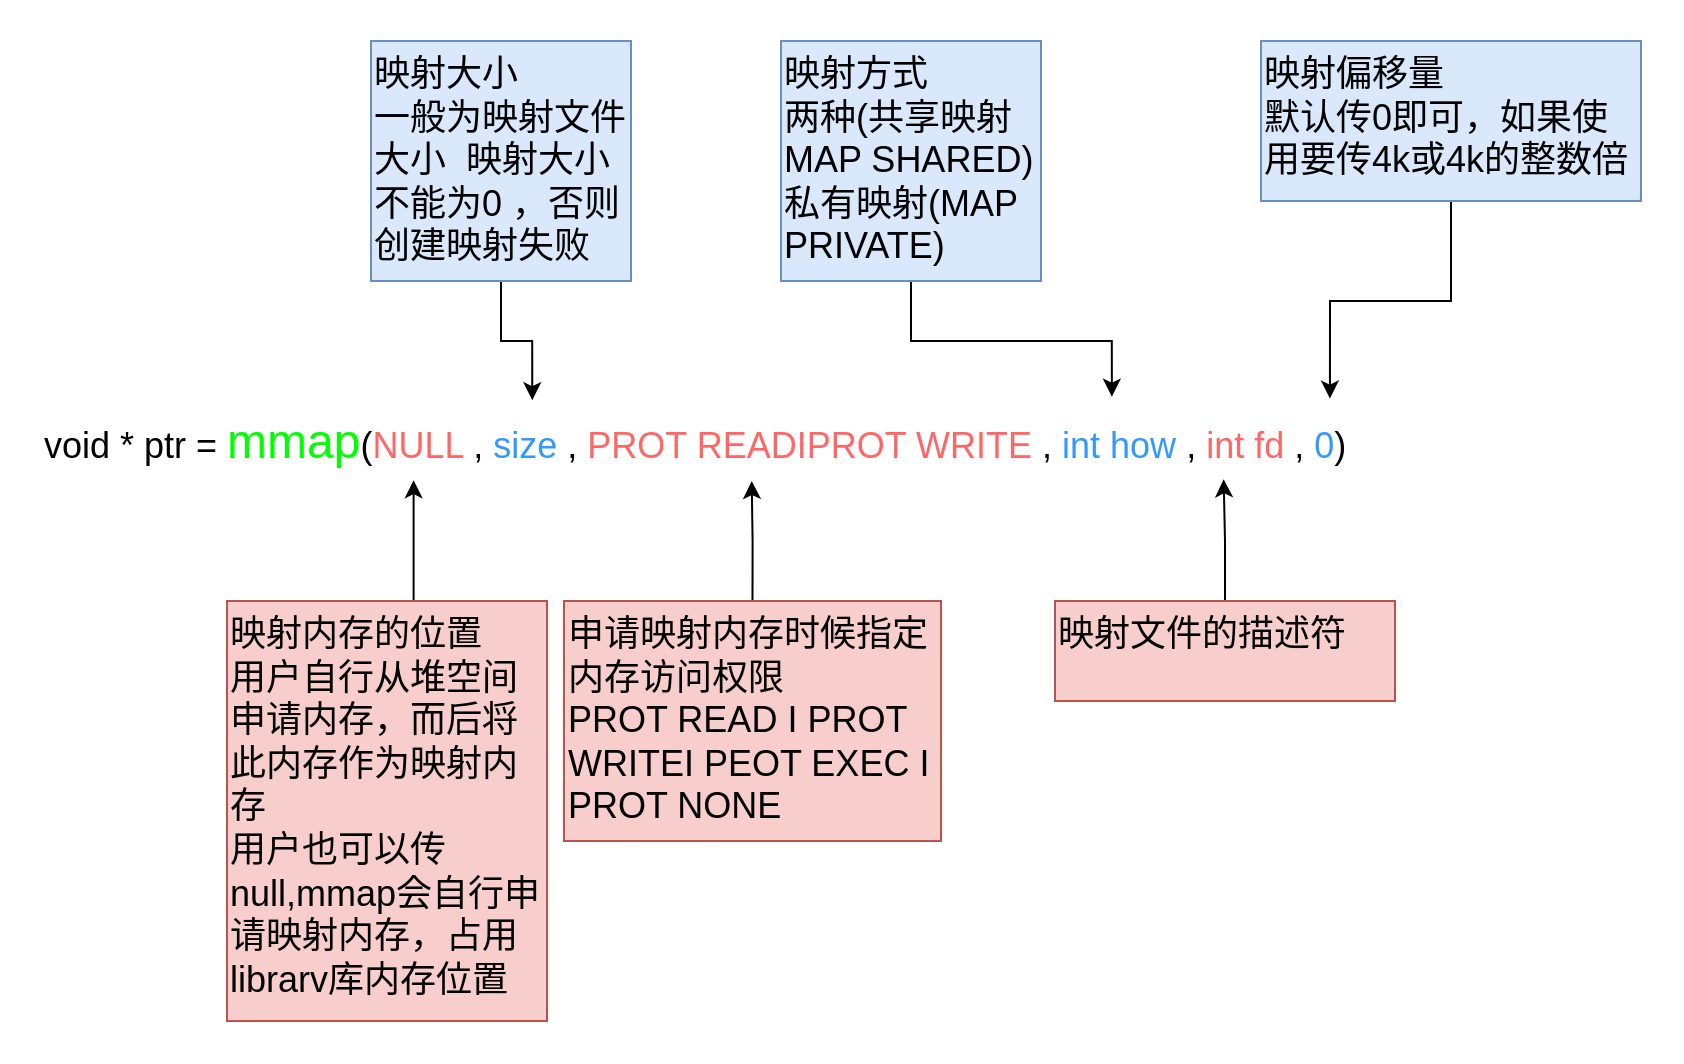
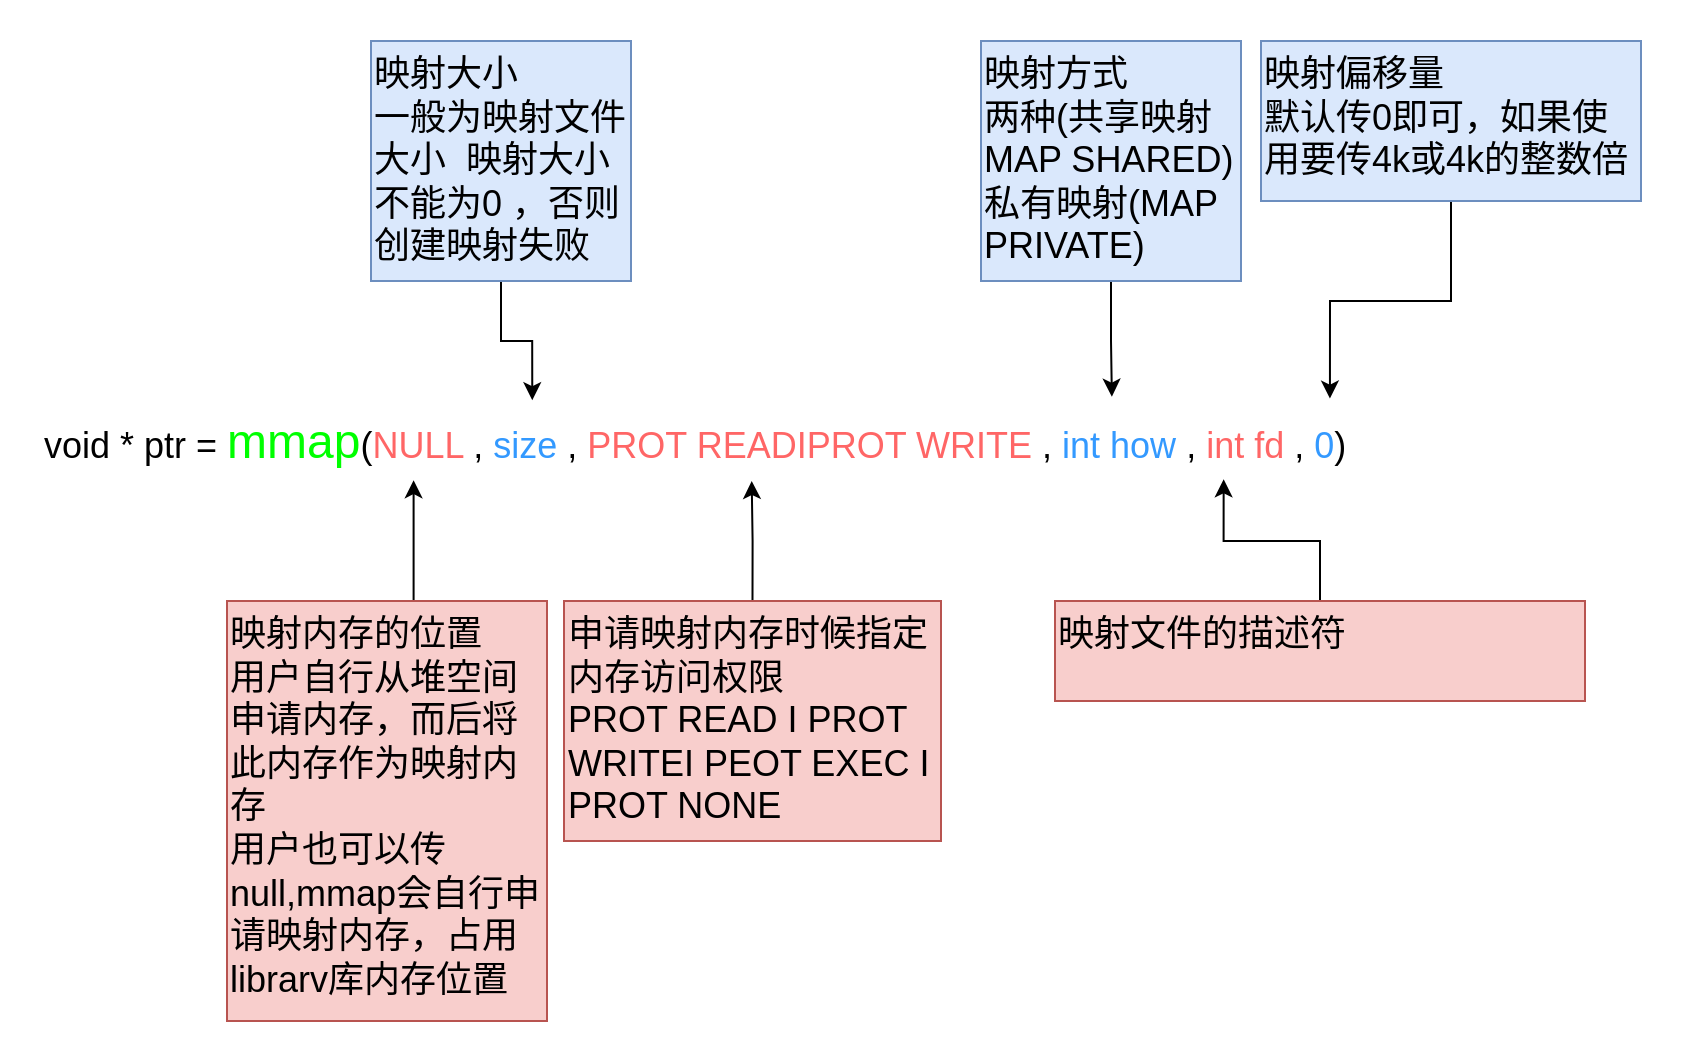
(911, 161) -> (1111, 161)
(1225, 651) -> (1320, 651)
